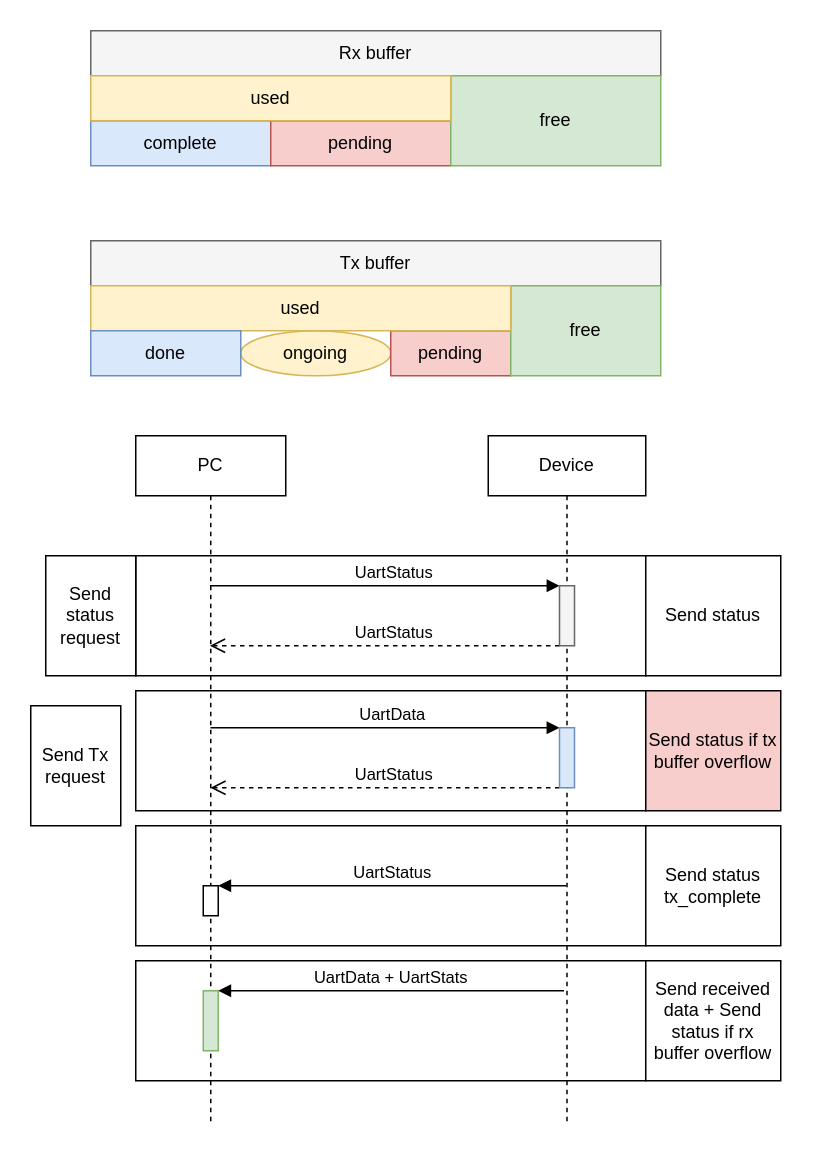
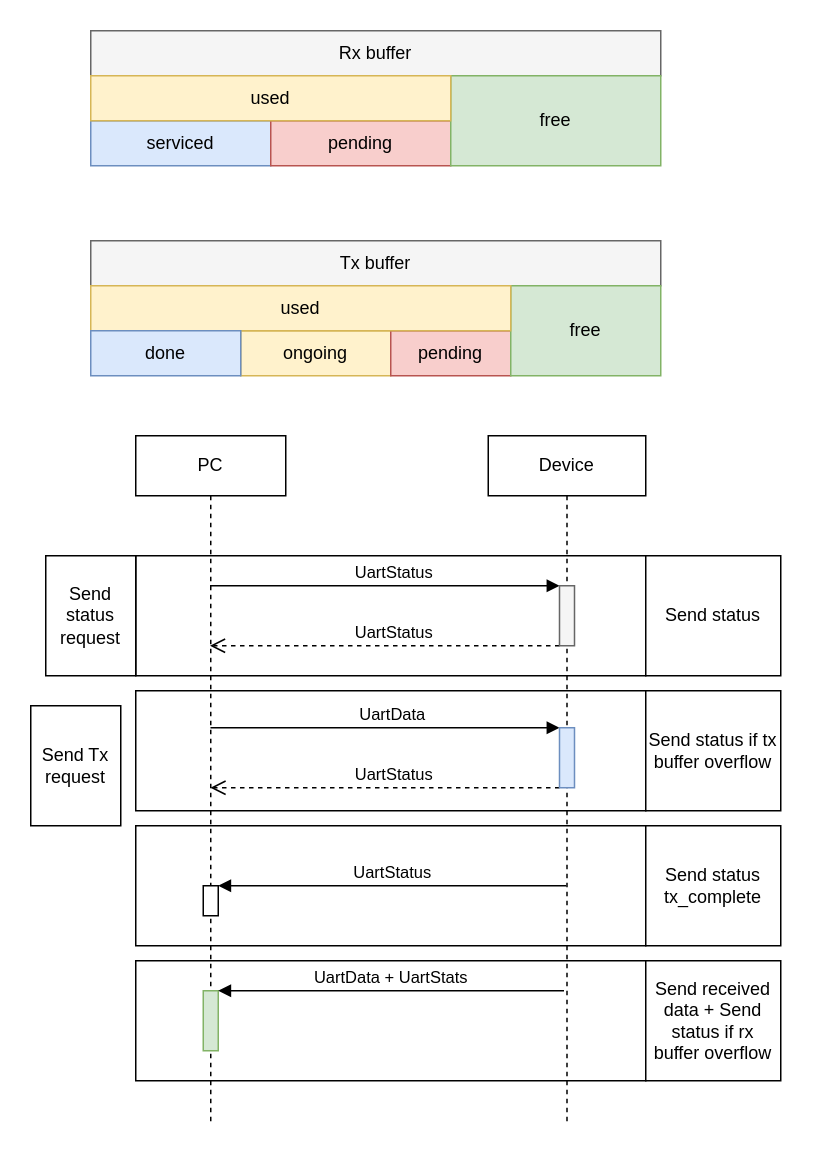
(181, 143) -> (181, 143)
(316, 353) -> (316, 353)
(713, 751) -> (713, 751)
